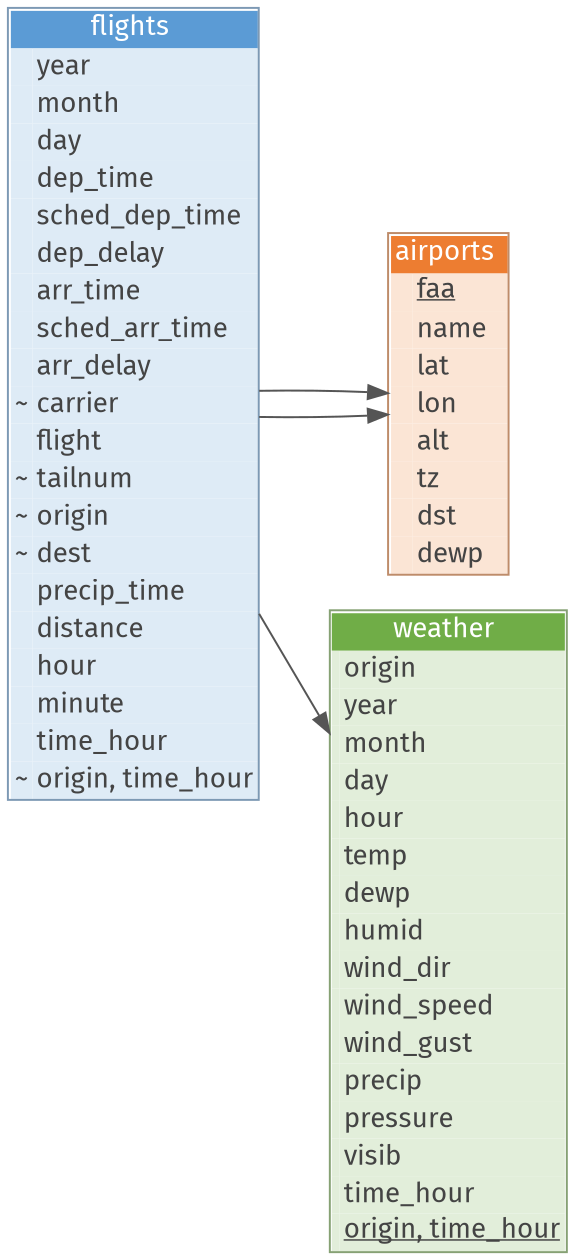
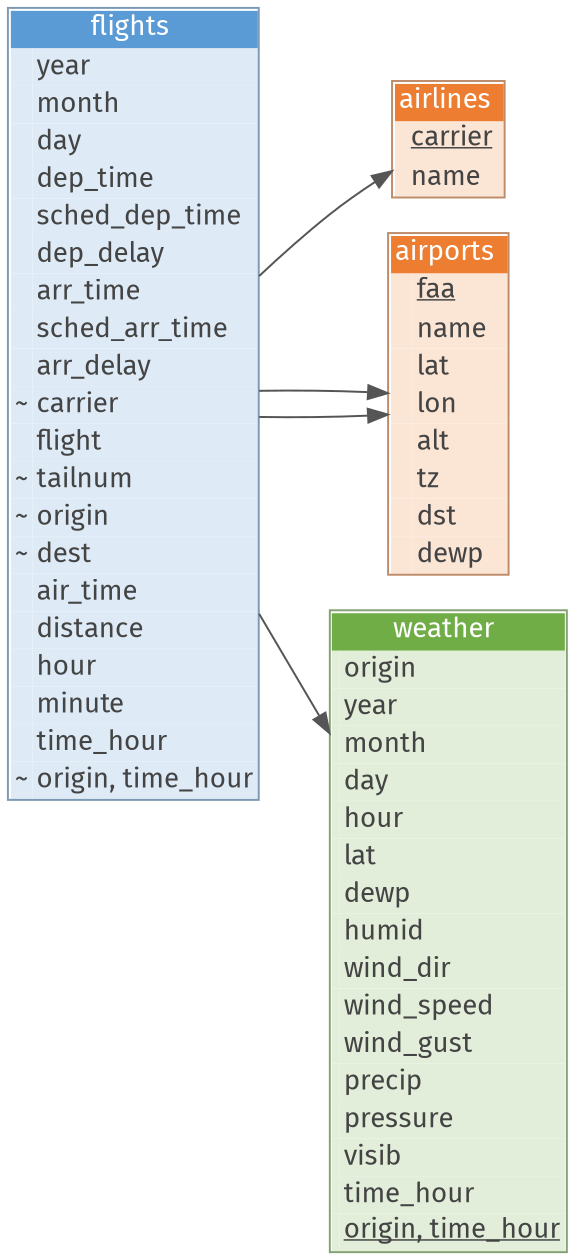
none -> (448, 139)
(112, 592) -> (88, 592)
(376, 856) -> (360, 856)
